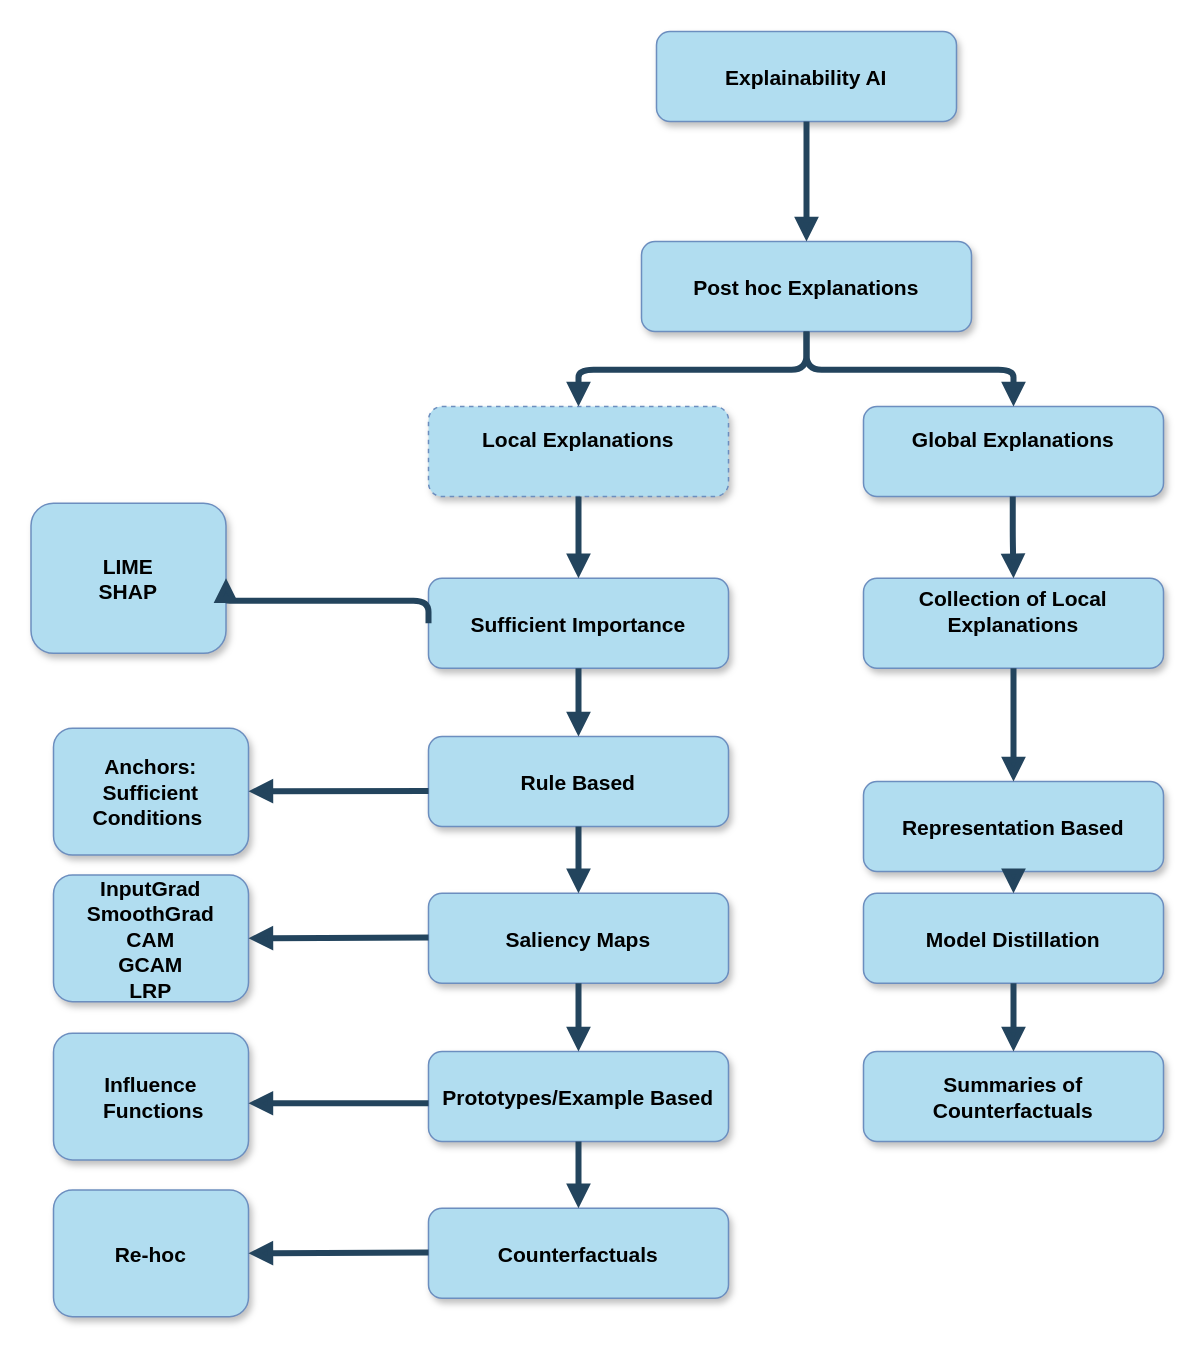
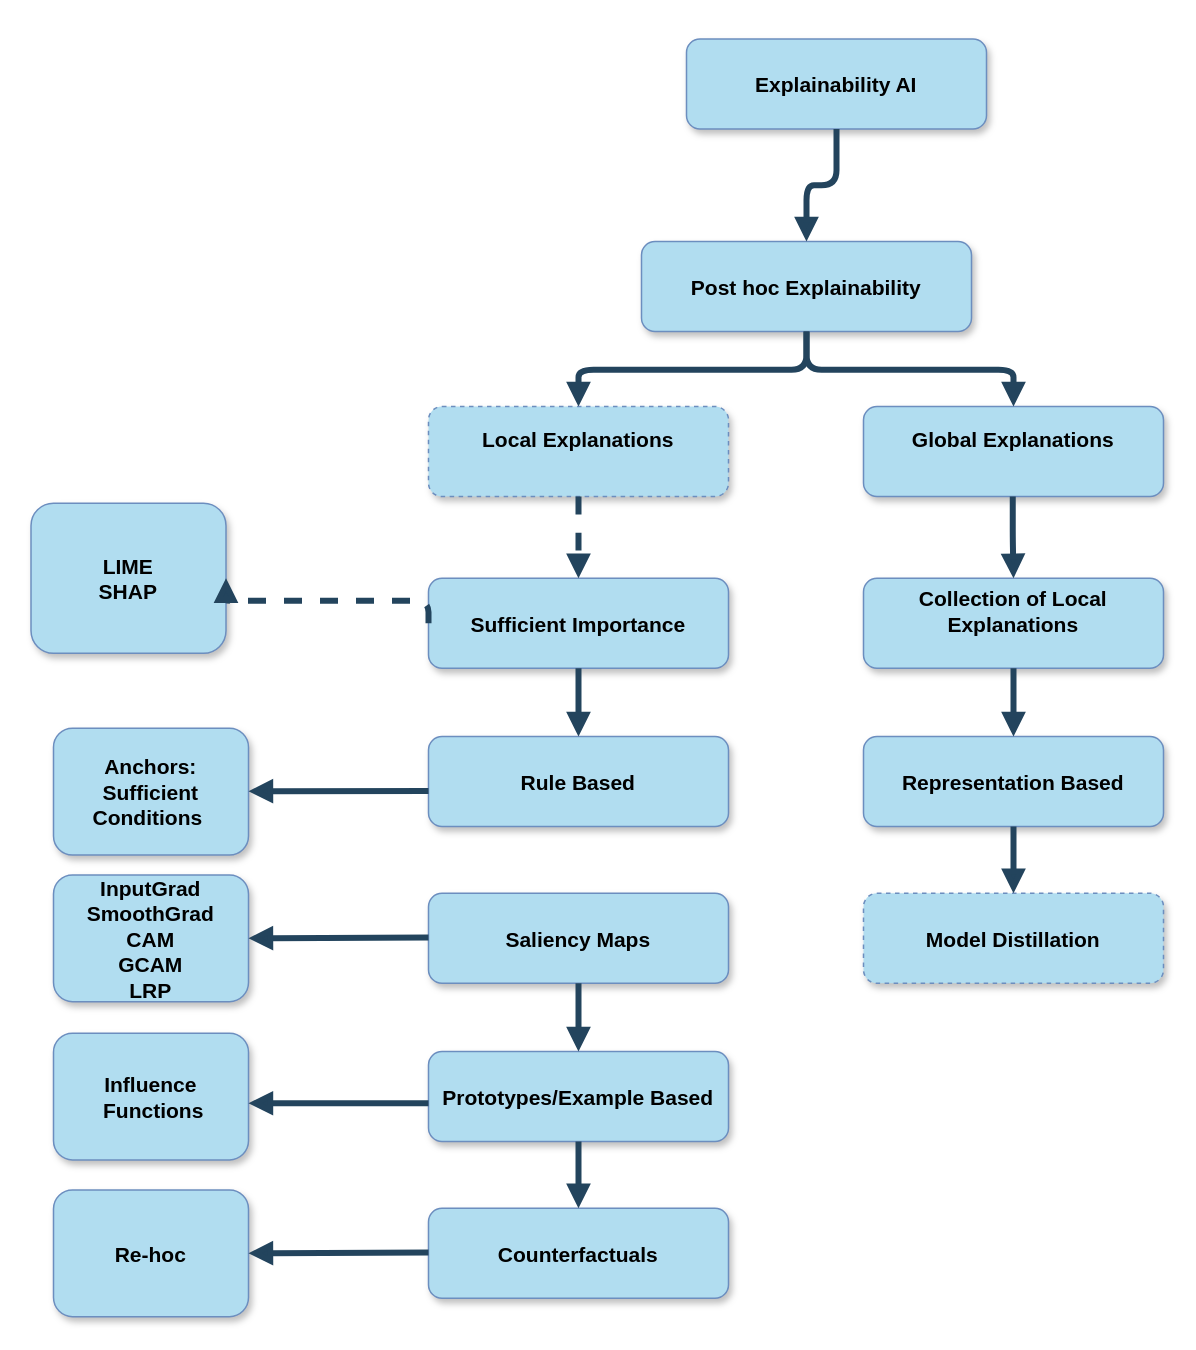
(806, 77) -> (836, 84)
(806, 288) -> (806, 288)
(578, 522) -> (578, 522)
(383, 601) -> (383, 601)
(1013, 827) -> (1013, 782)
(578, 847) -> none
(1013, 938) -> (1013, 938)
(1013, 1004) -> none
(1013, 1097) -> none
